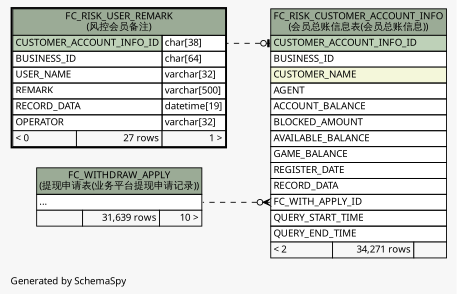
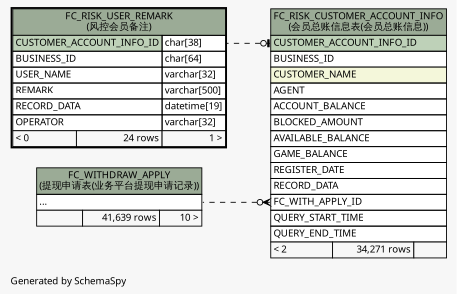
(141, 138) -> (141, 138)
(129, 218) -> (129, 218)
